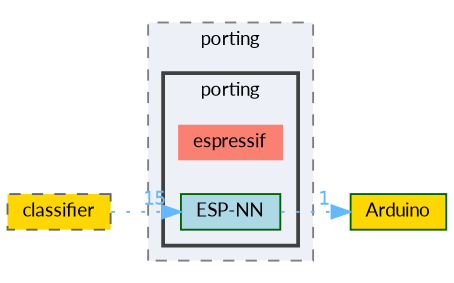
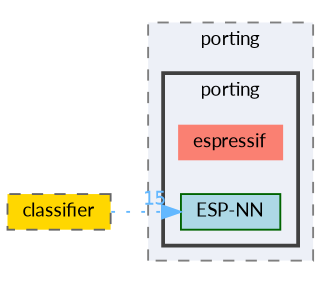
(398, 212) -> none
